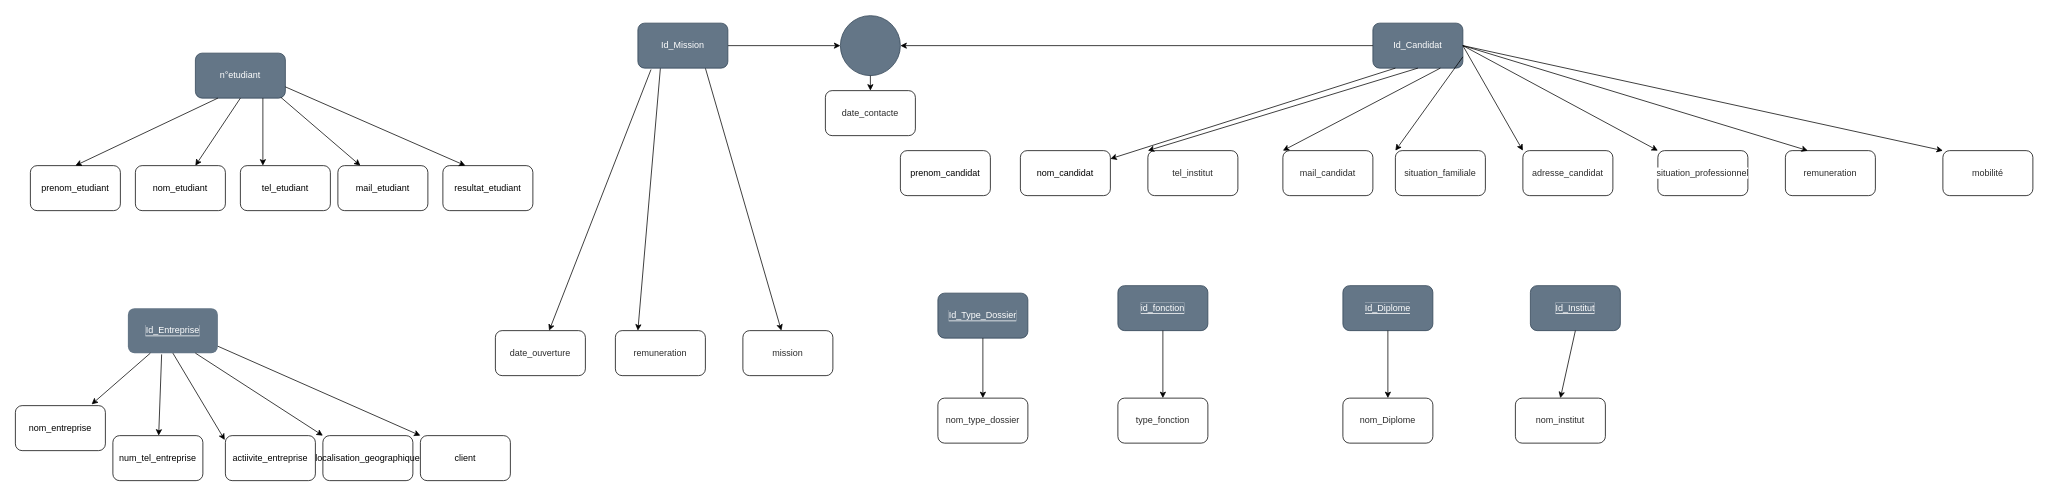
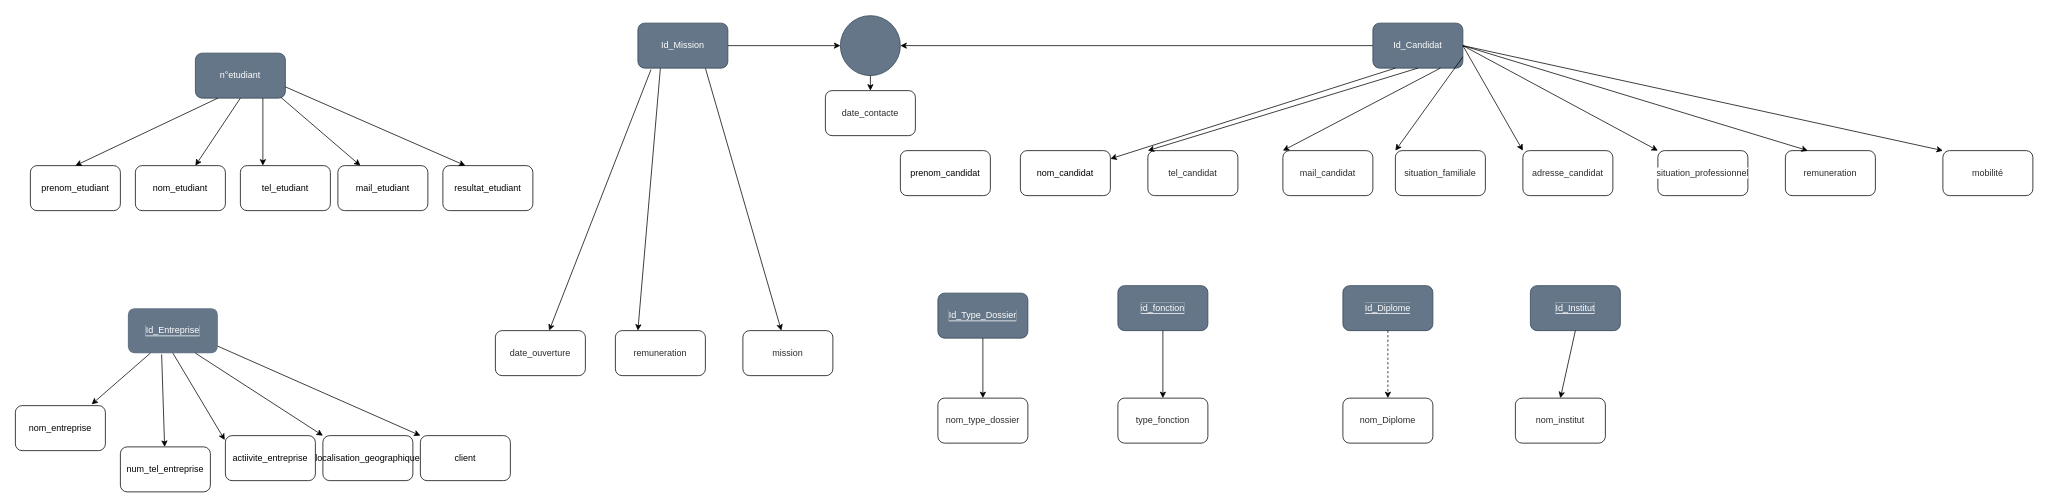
(1193, 173) -> (1193, 173)
(1388, 362) -> (1388, 362)
(158, 458) -> (165, 469)
